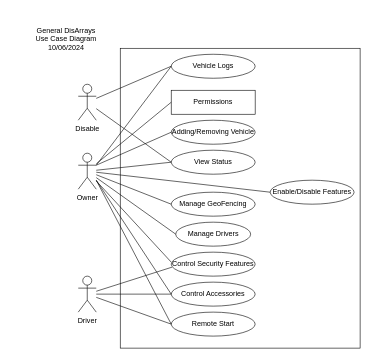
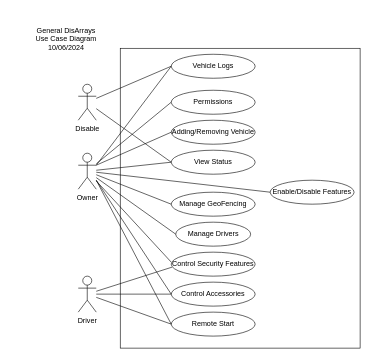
(213, 102) -> (213, 102)
